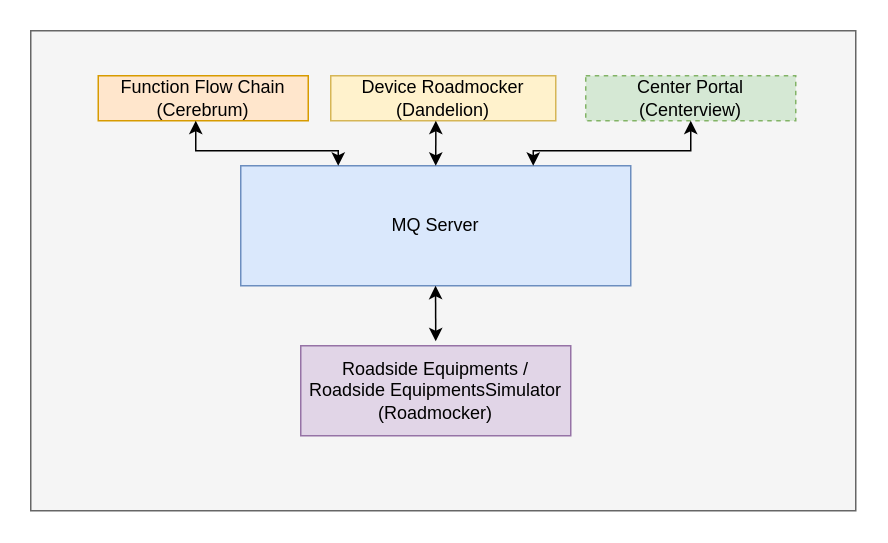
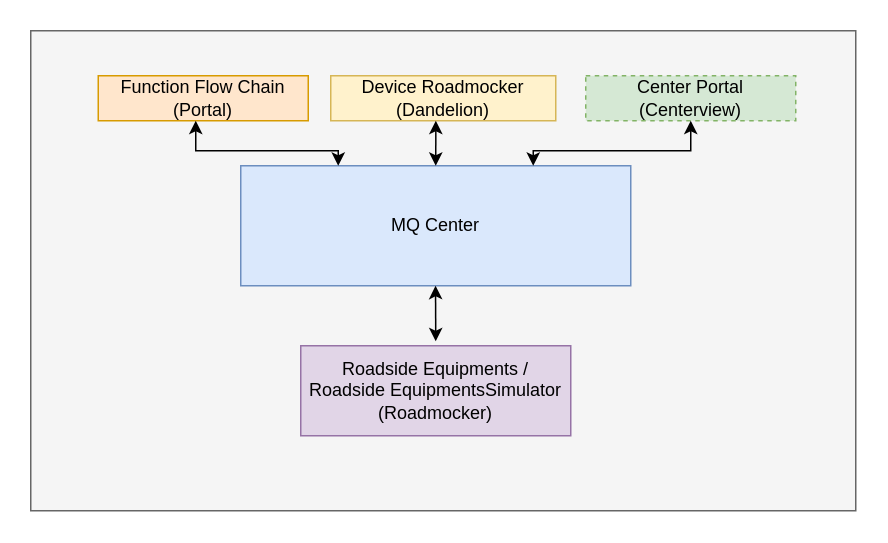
(203, 98) -> (203, 98)
(436, 226) -> (436, 226)
